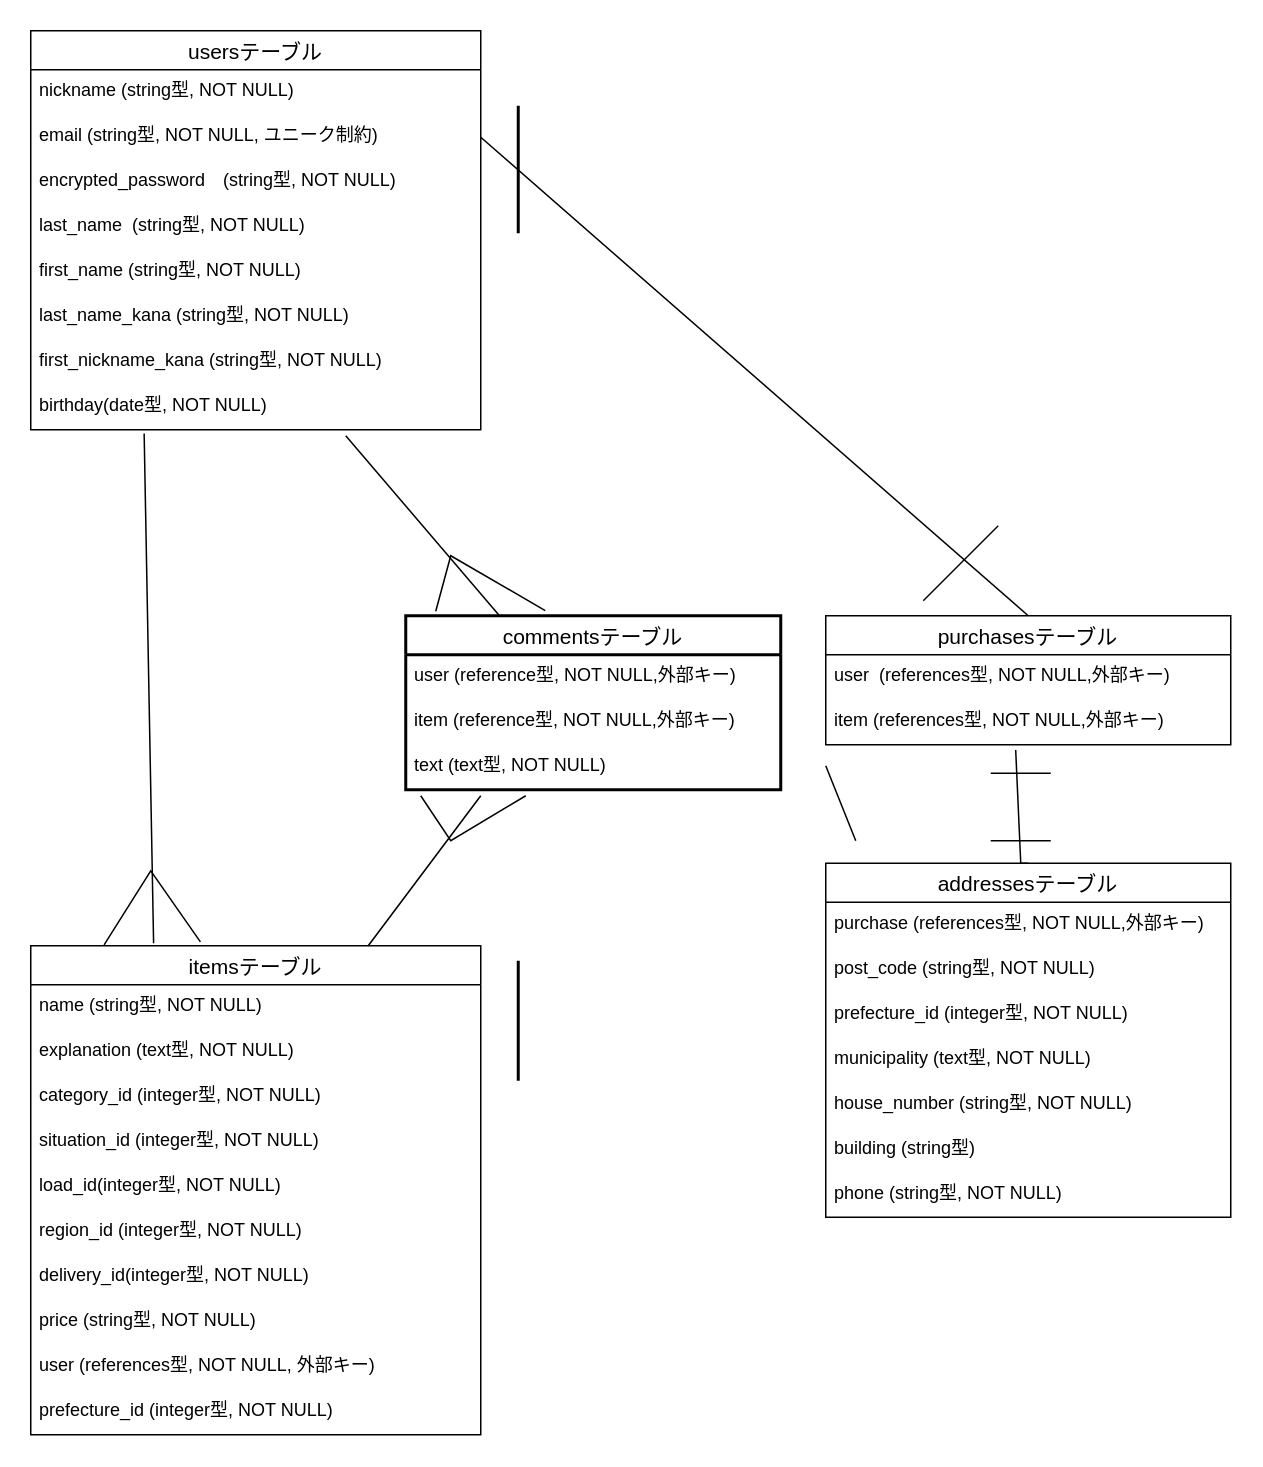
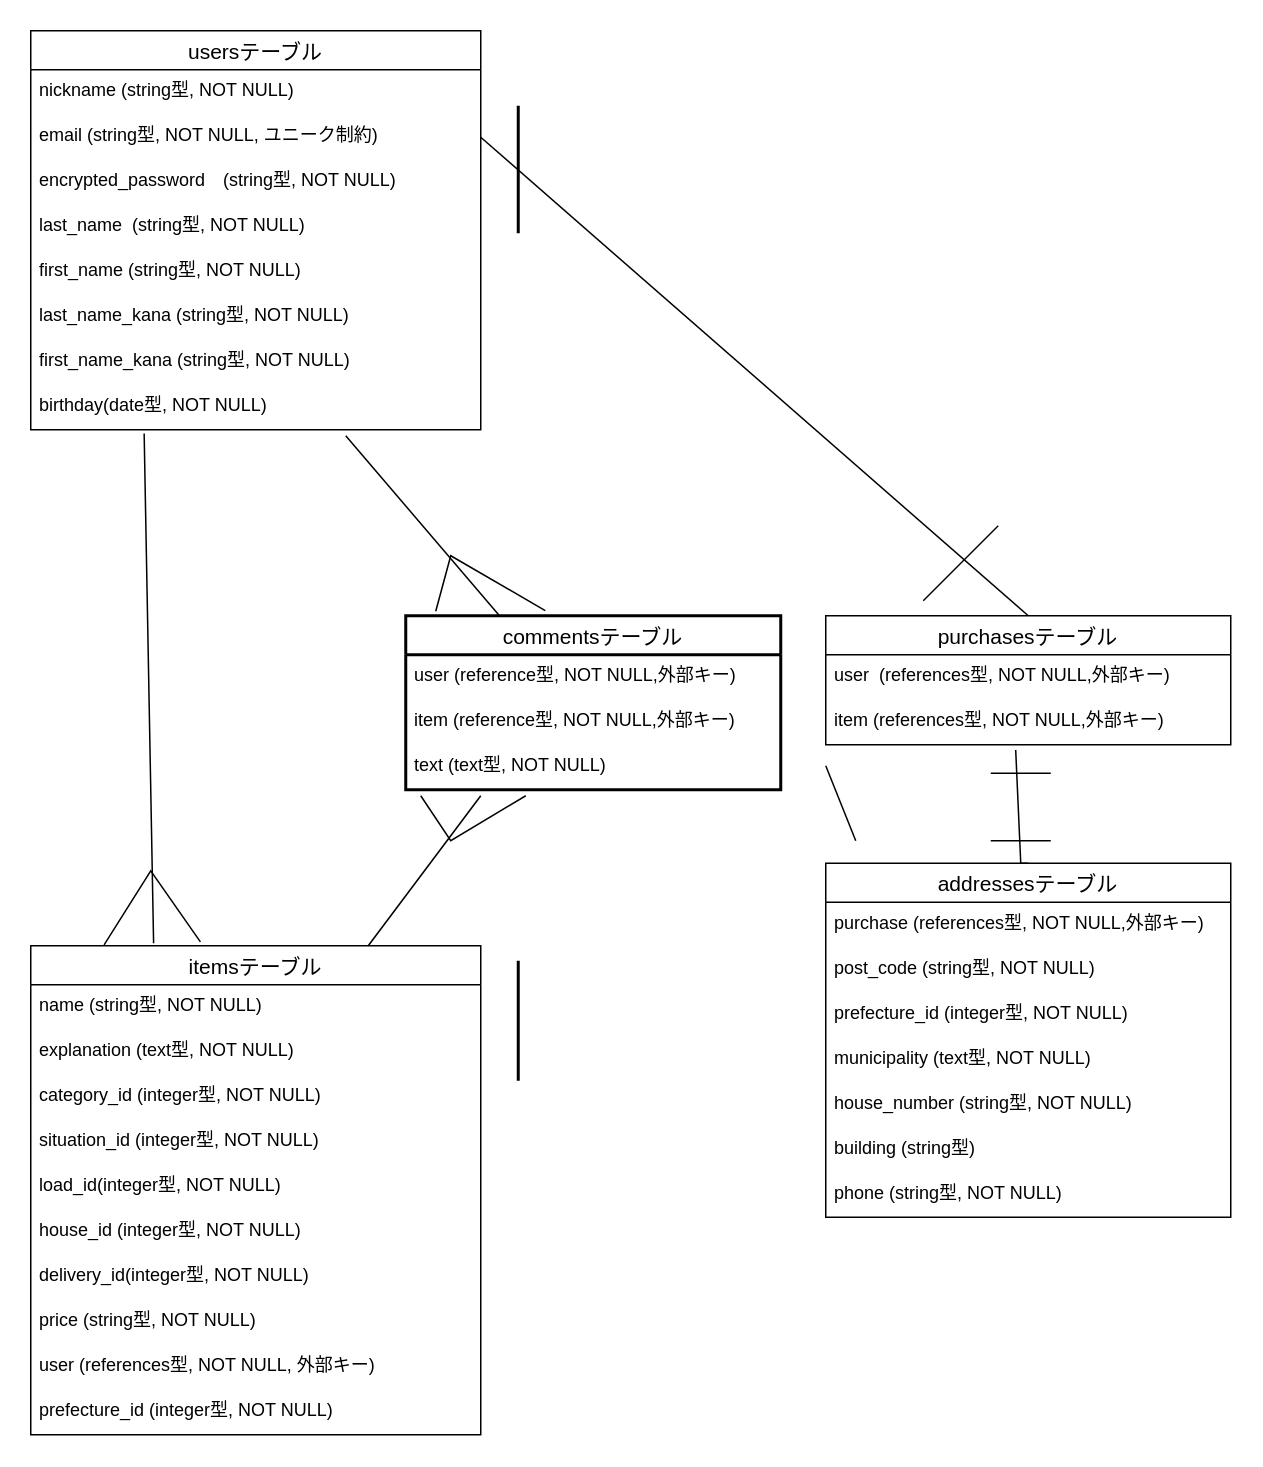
(223, 360) -> (205, 360)
(178, 1230) -> (175, 1230)
